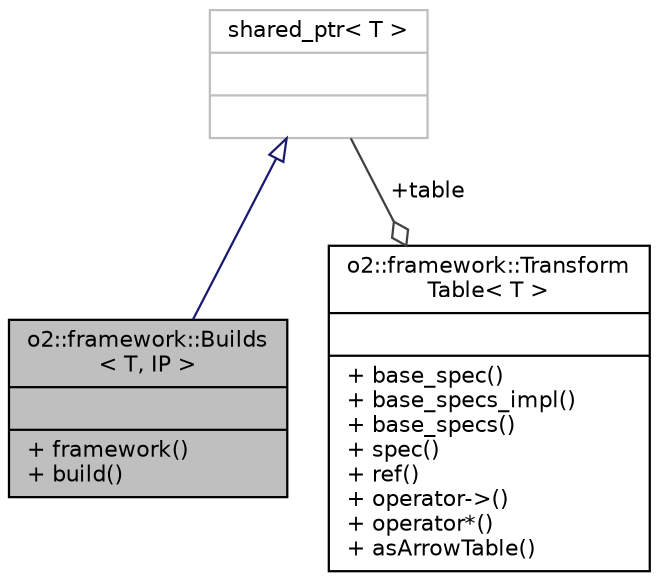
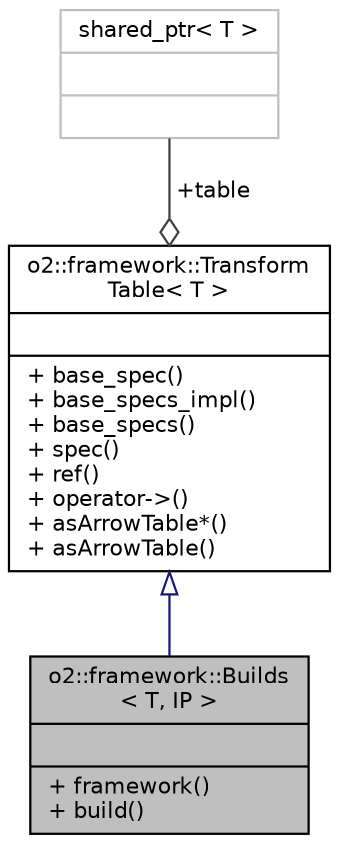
(235, 239) -> (169, 625)
(421, 524) -> (128, 524)
